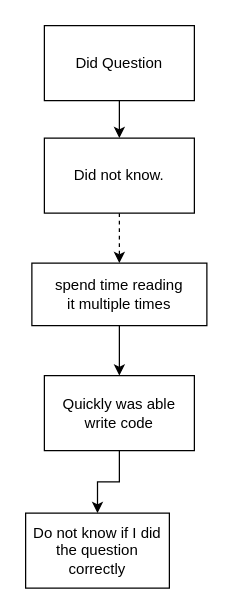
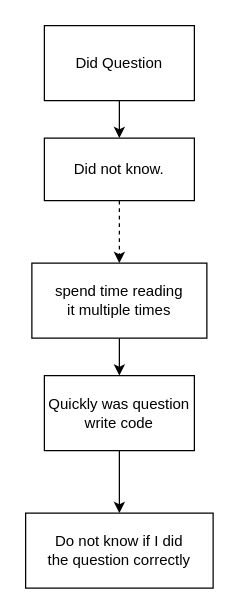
(119, 176) -> (119, 169)
(119, 294) -> (119, 301)
(119, 413) -> (119, 413)
(98, 551) -> (119, 551)
